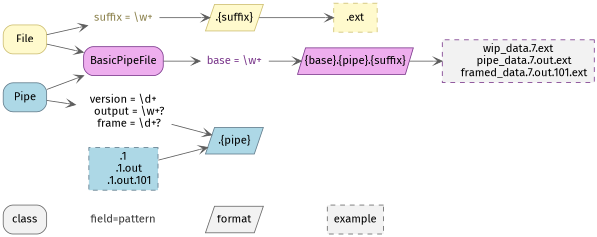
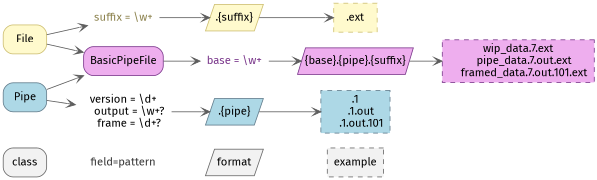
(518, 61) -> (518, 61)
(179, 155) -> (286, 112)
